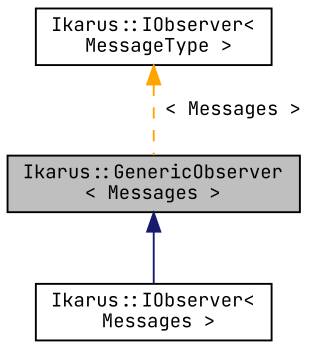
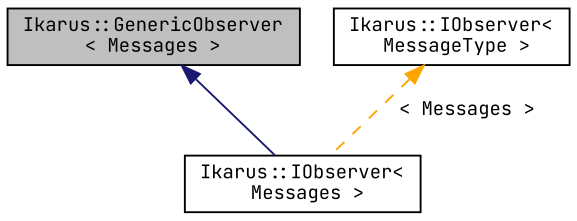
(154, 120) -> (370, 117)
